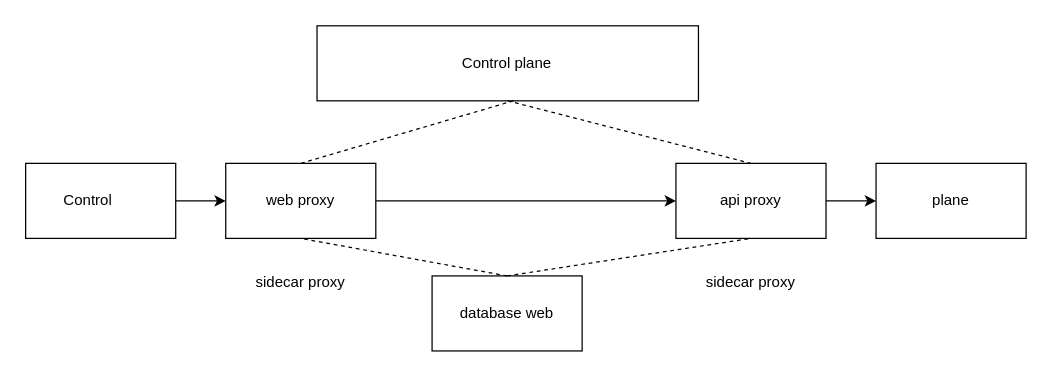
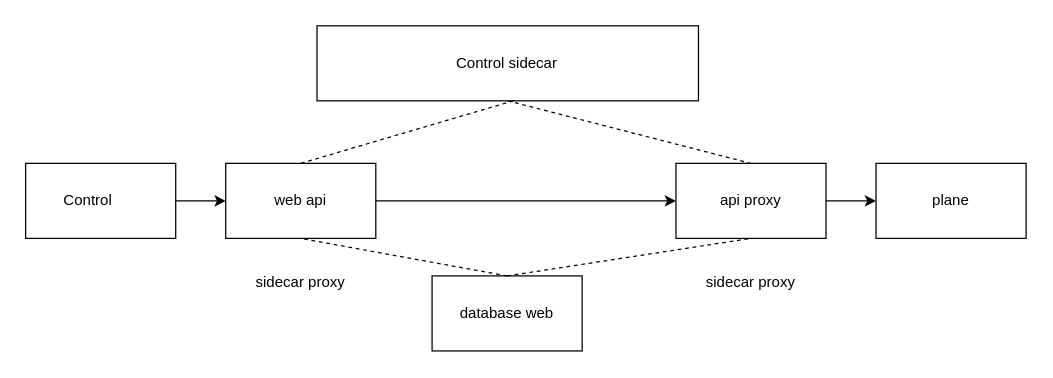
(507, 63) -> (507, 63)
(301, 201) -> (301, 201)
